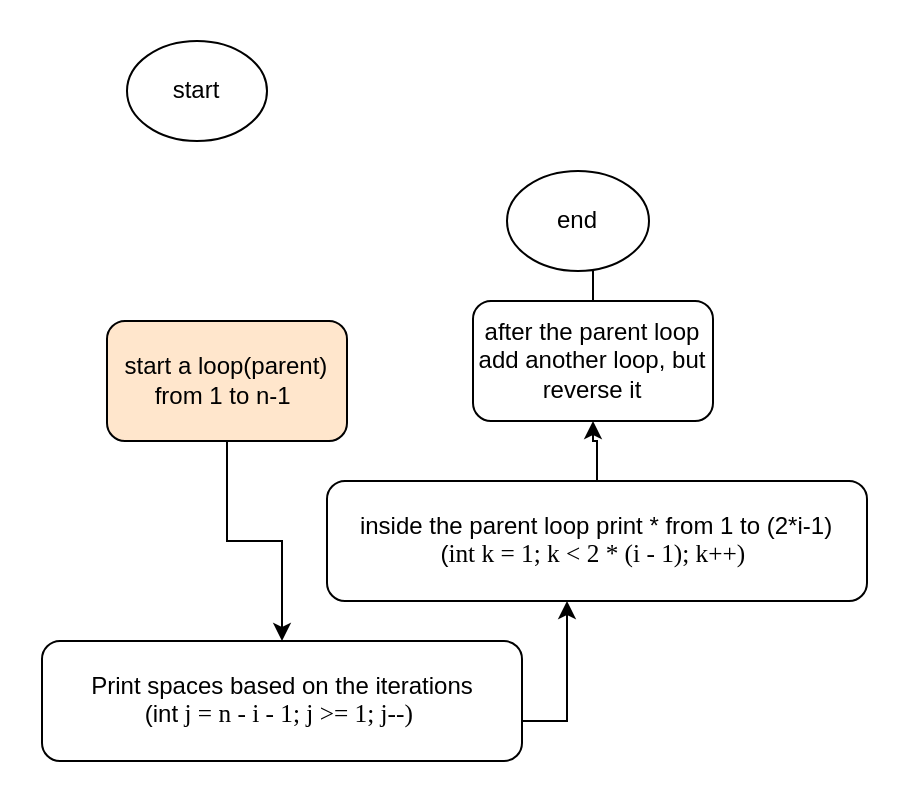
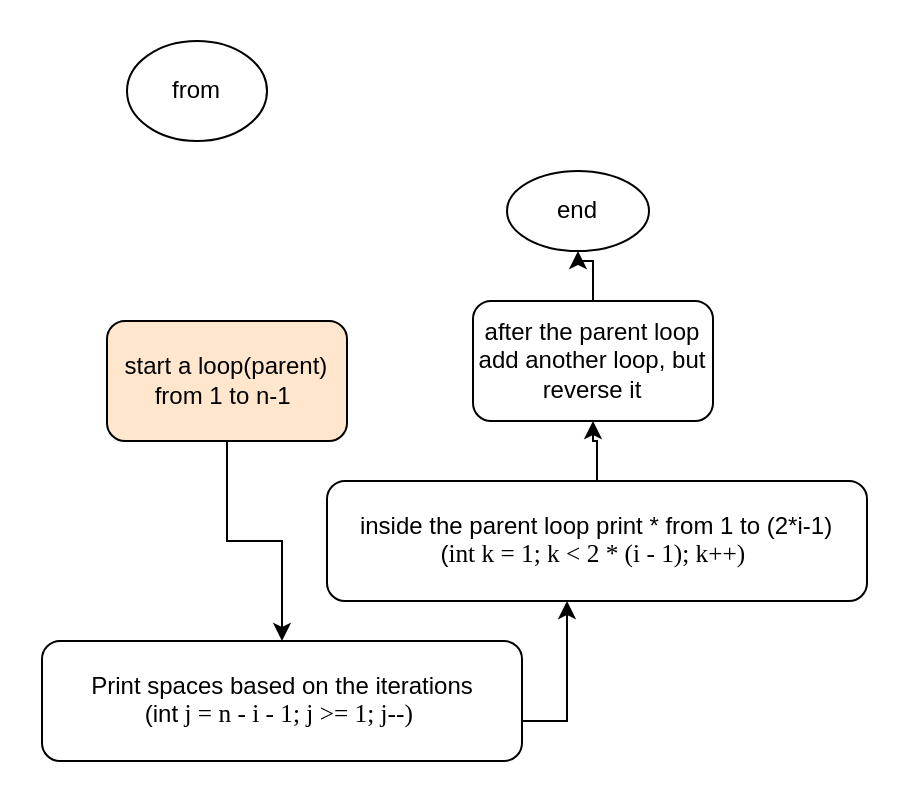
(197, 91) -> (197, 91)
(578, 221) -> (578, 211)
